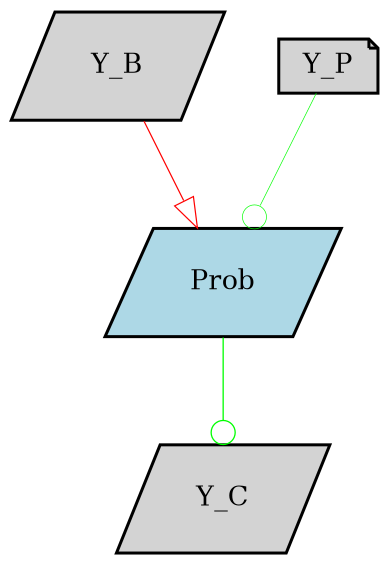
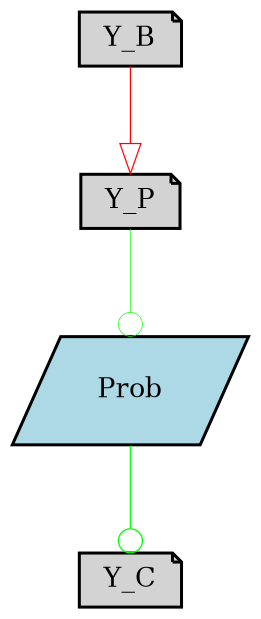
(118, 66) -> (130, 39)
(164, 161) -> (130, 105)
(223, 499) -> (130, 580)
